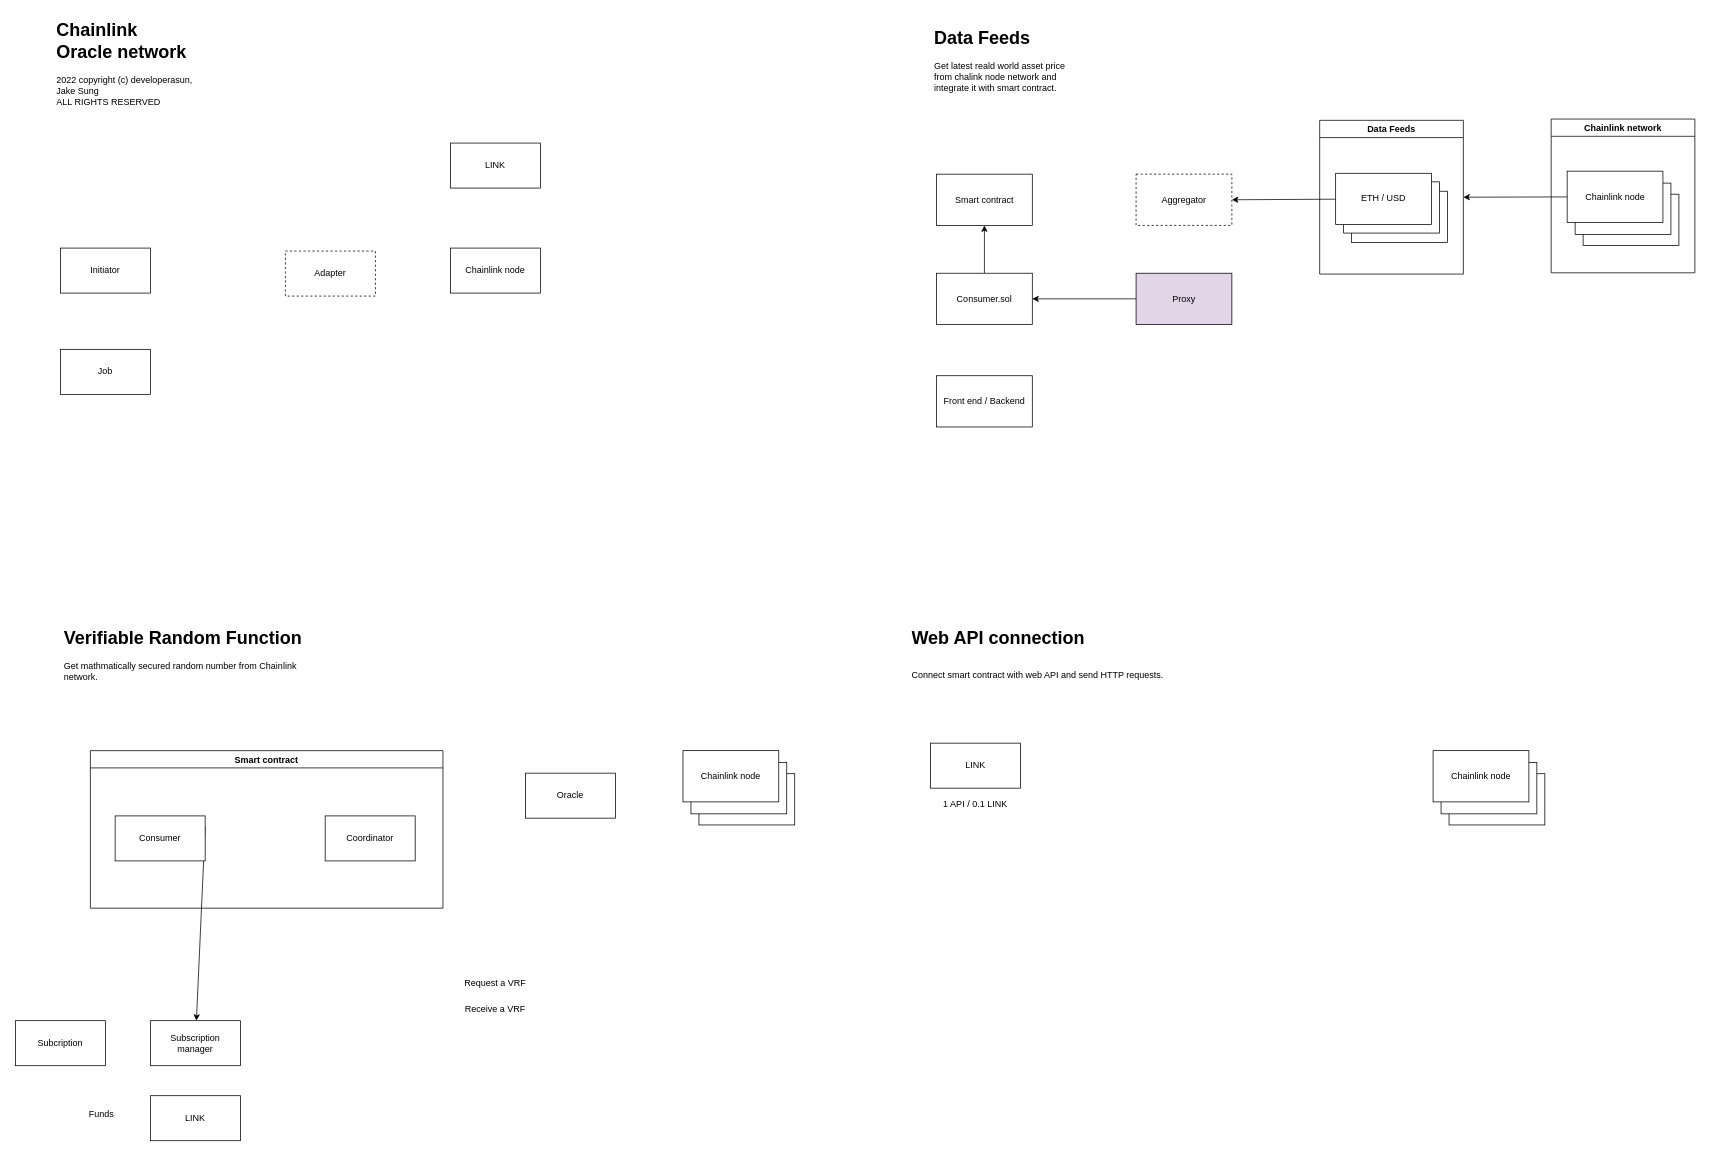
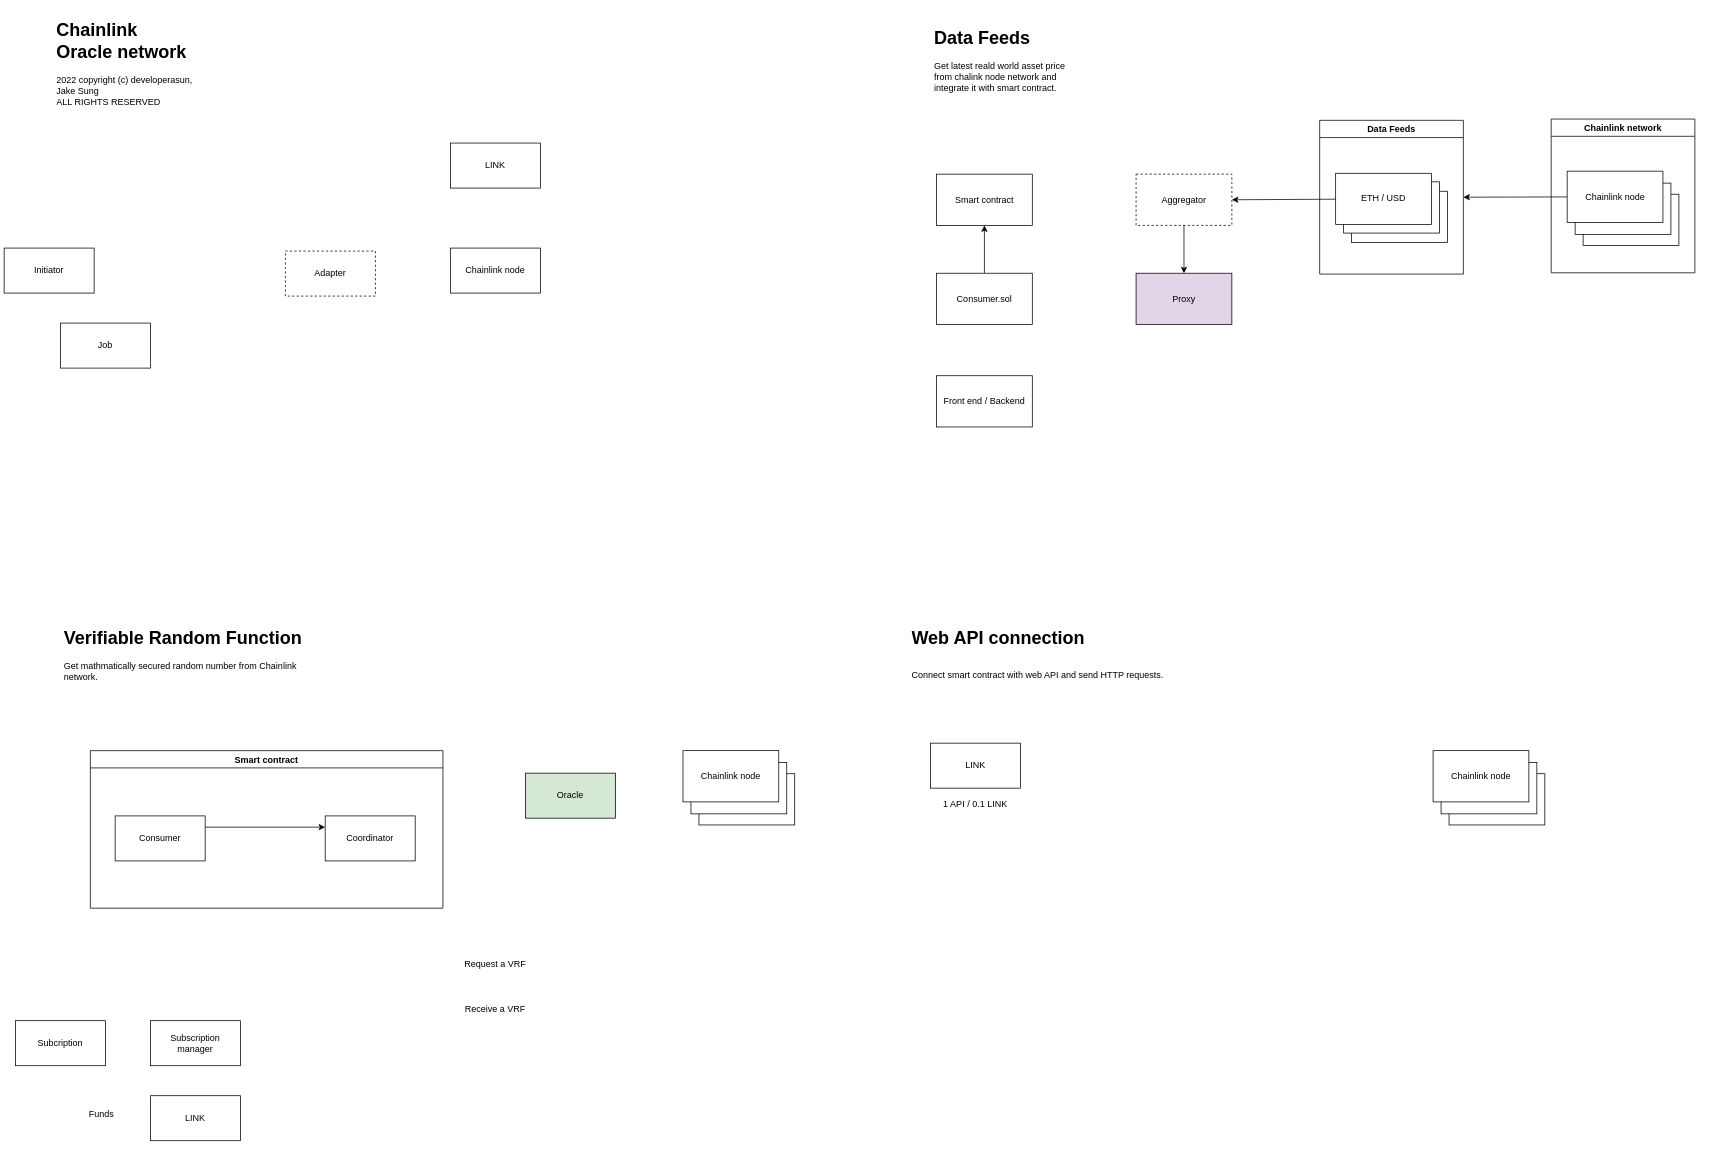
none -> (1184, 266)
(105, 270) -> (49, 270)
(1039, 299) -> none
(105, 372) -> (105, 345)
(570, 795) -> (570, 795)
(200, 937) -> (318, 827)
(495, 983) -> (495, 964)
